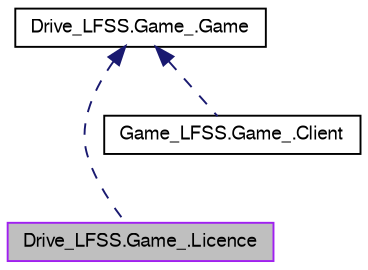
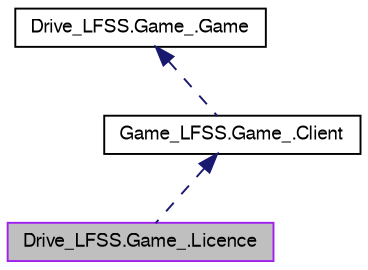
(85, 144) -> (180, 196)
